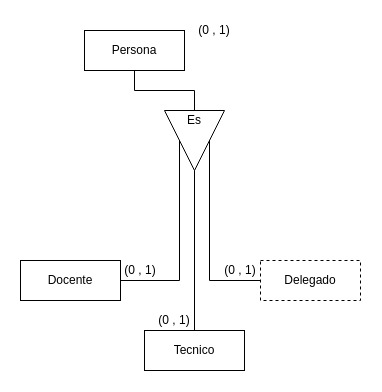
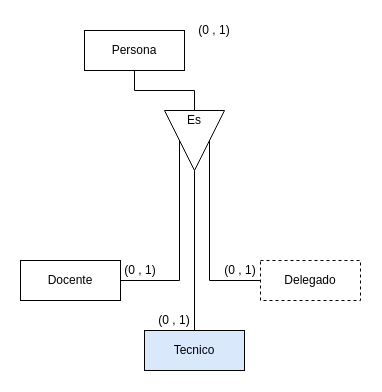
(195, 351) -> (195, 351)
